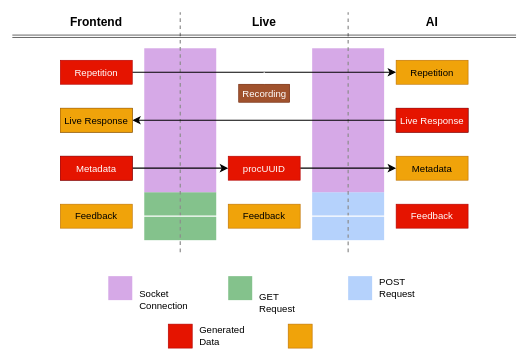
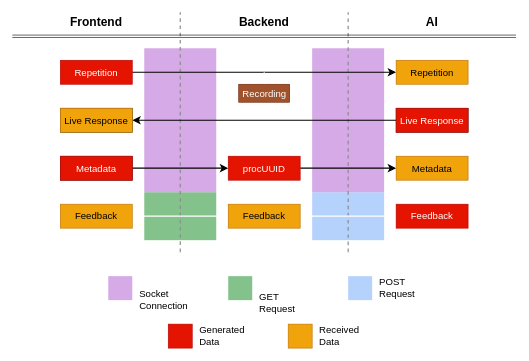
(264, 21) -> (264, 21)
none -> (351, 336)
